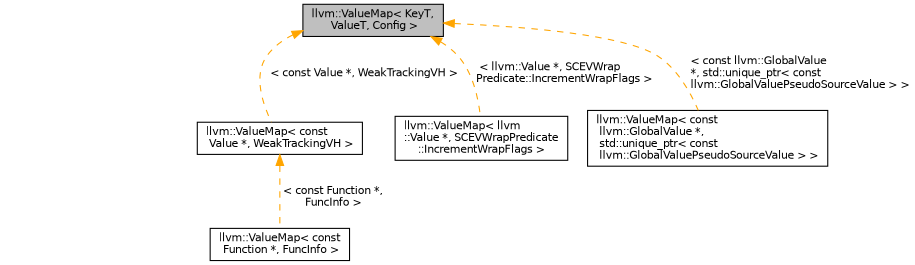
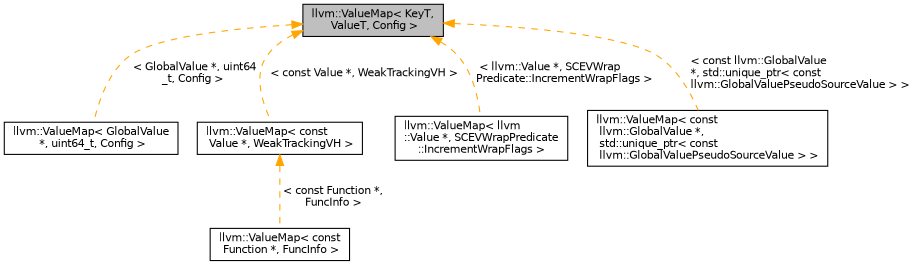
none -> (91, 138)
